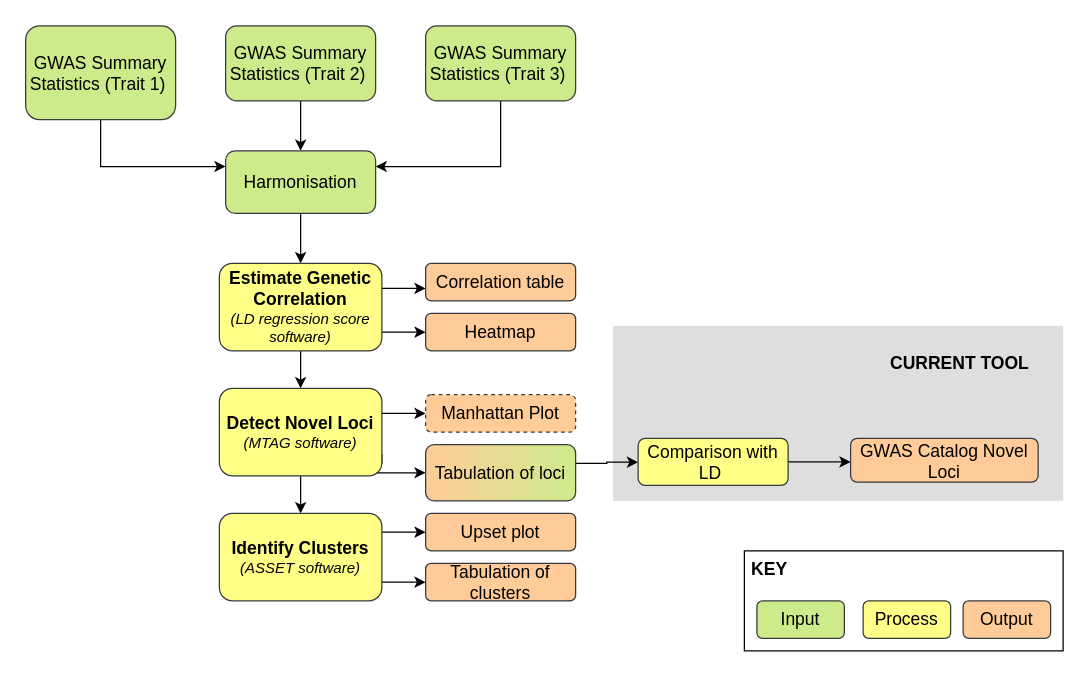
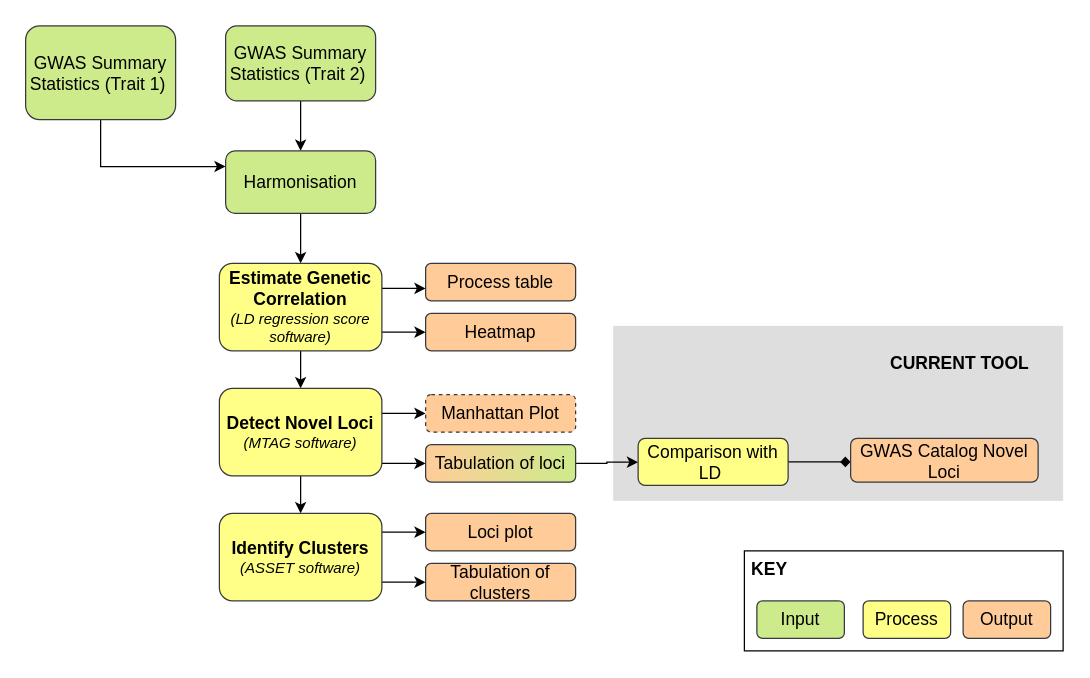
(501, 63) -> none
(475, 166) -> none
(501, 282) -> (501, 282)
(841, 462) -> (840, 462)
(501, 473) -> (501, 463)
(501, 532) -> (501, 532)
